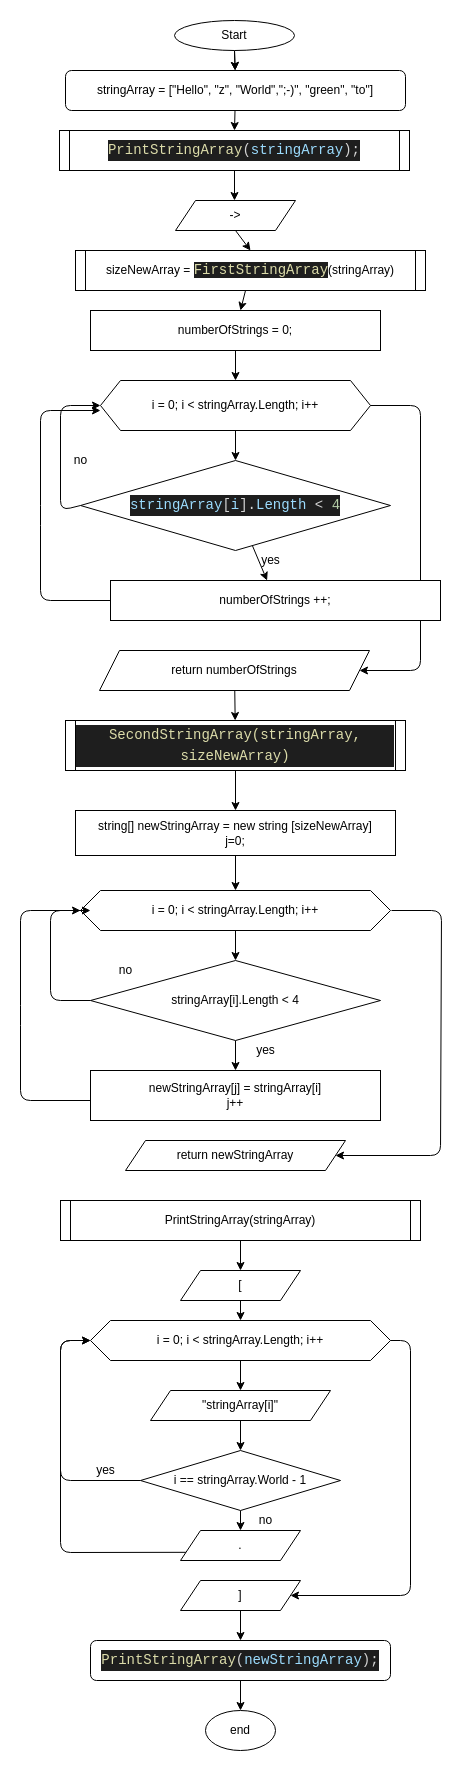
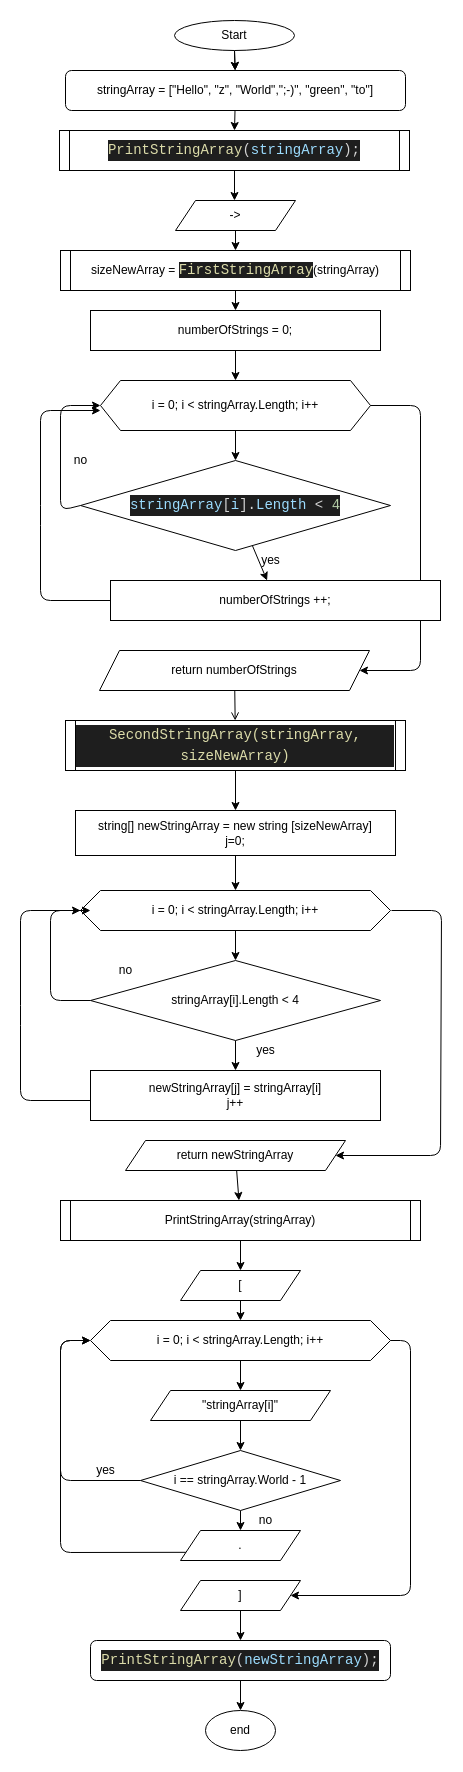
(251, 271) -> (236, 271)
(235, 712) -> (235, 714)
none -> (238, 1182)
